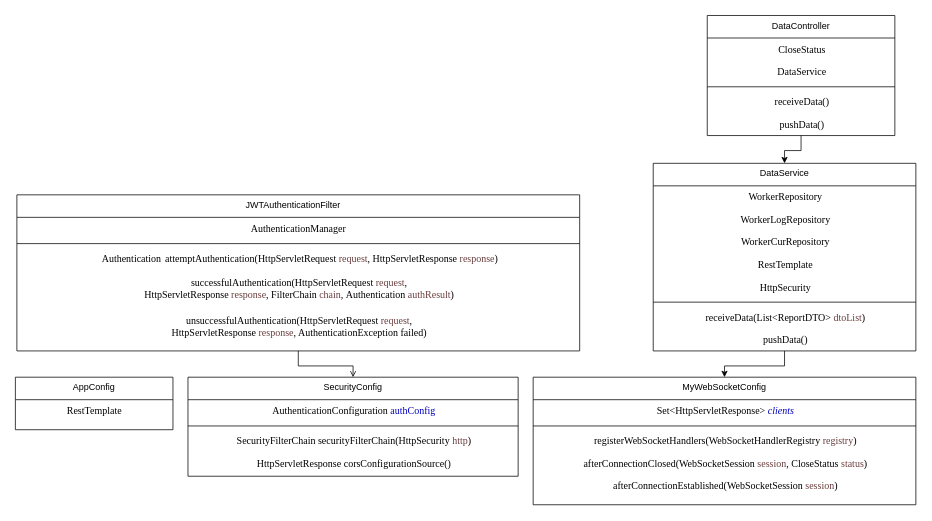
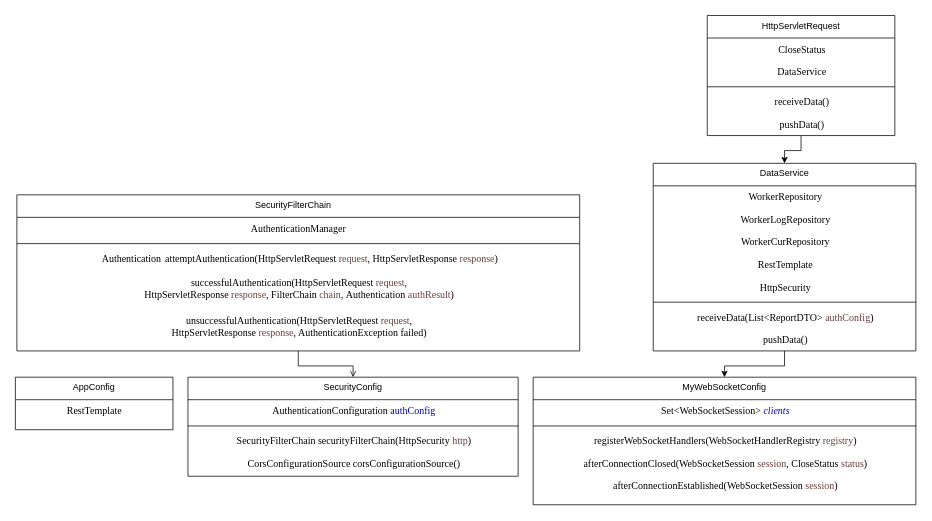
(800, 26) -> (800, 26)
(298, 205) -> (298, 205)
(785, 317) -> (785, 317)
(725, 411) -> (725, 411)
(353, 463) -> (353, 463)
